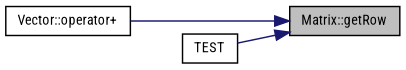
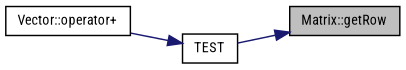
(202, 21) -> (149, 37)
